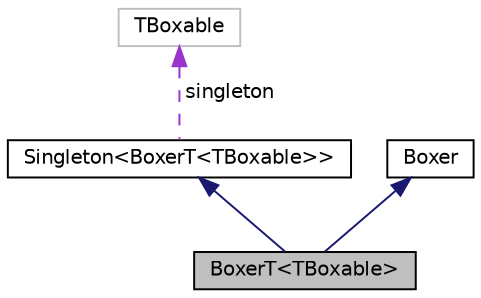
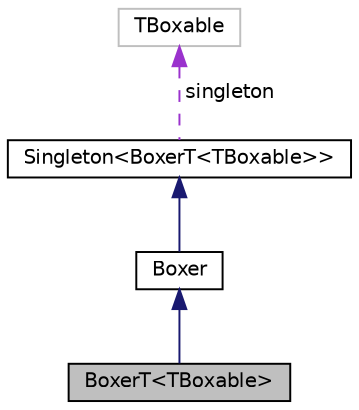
(250, 221) -> (179, 225)
